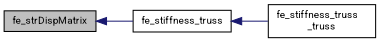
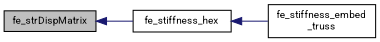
(182, 21) -> (182, 21)
(322, 21) -> (322, 21)
